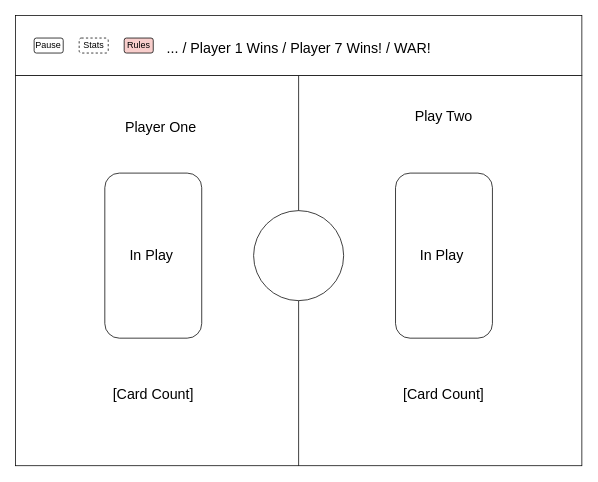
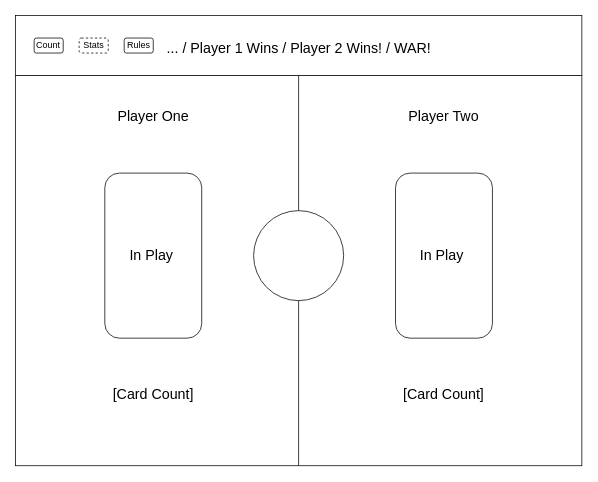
(48, 45) -> (48, 45)
(139, 45) -> (139, 45)
(299, 49) -> (299, 49)
(444, 117) -> (444, 117)
(161, 128) -> (153, 117)
